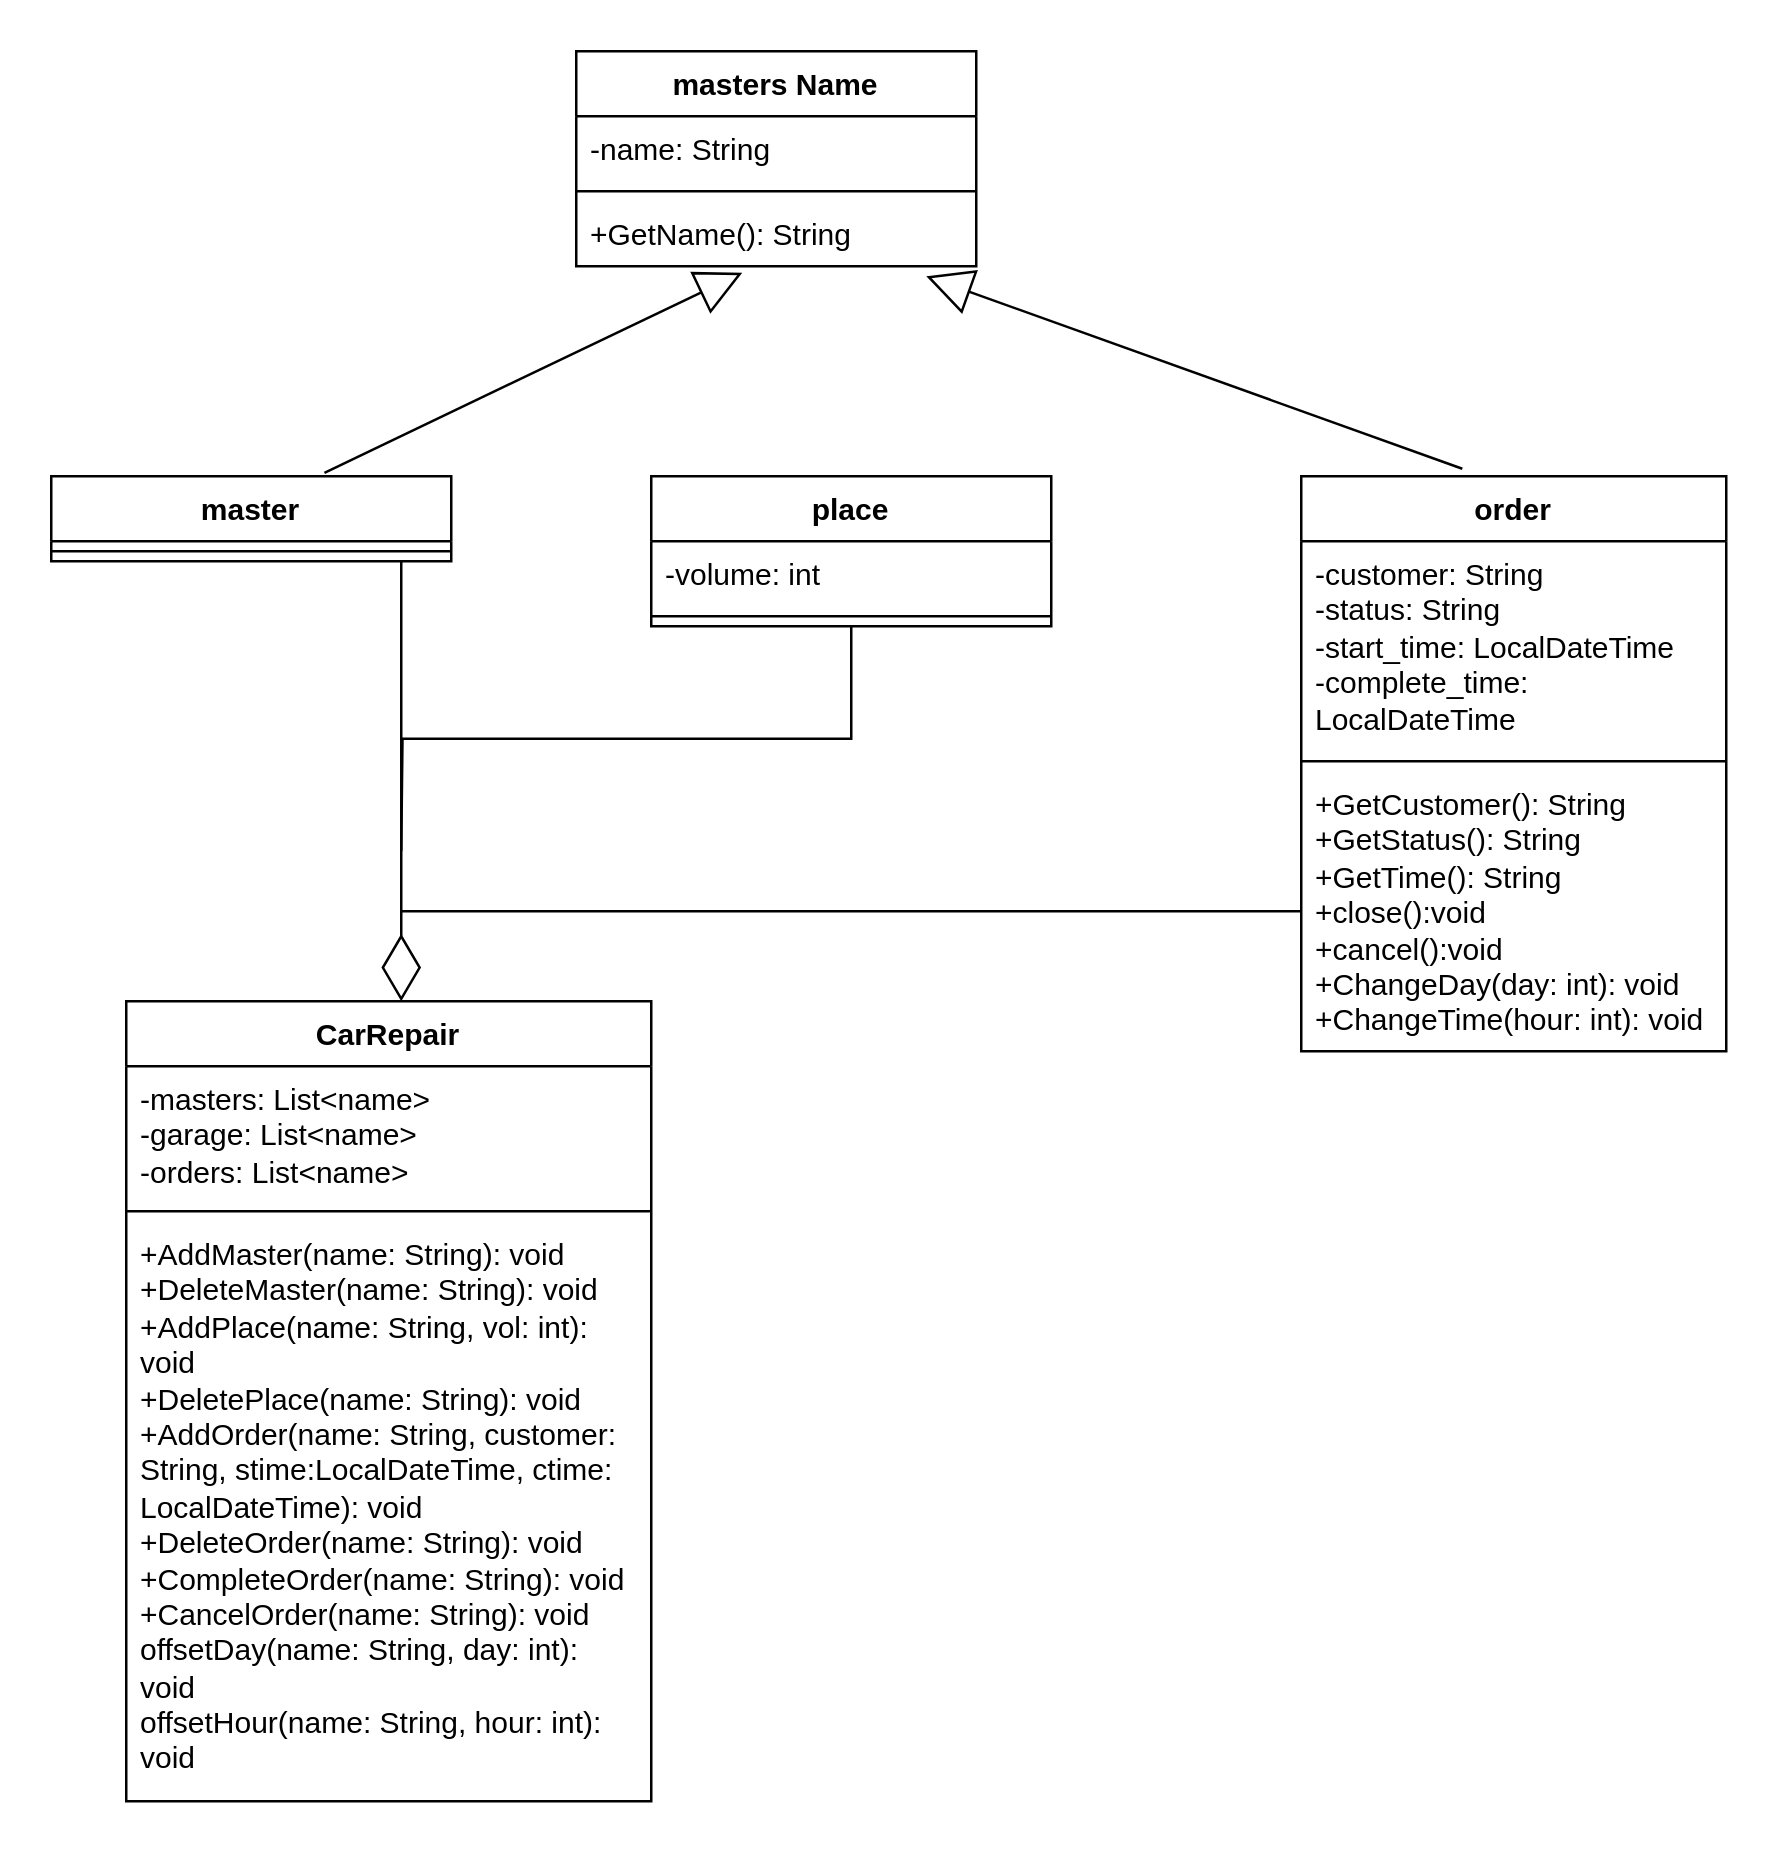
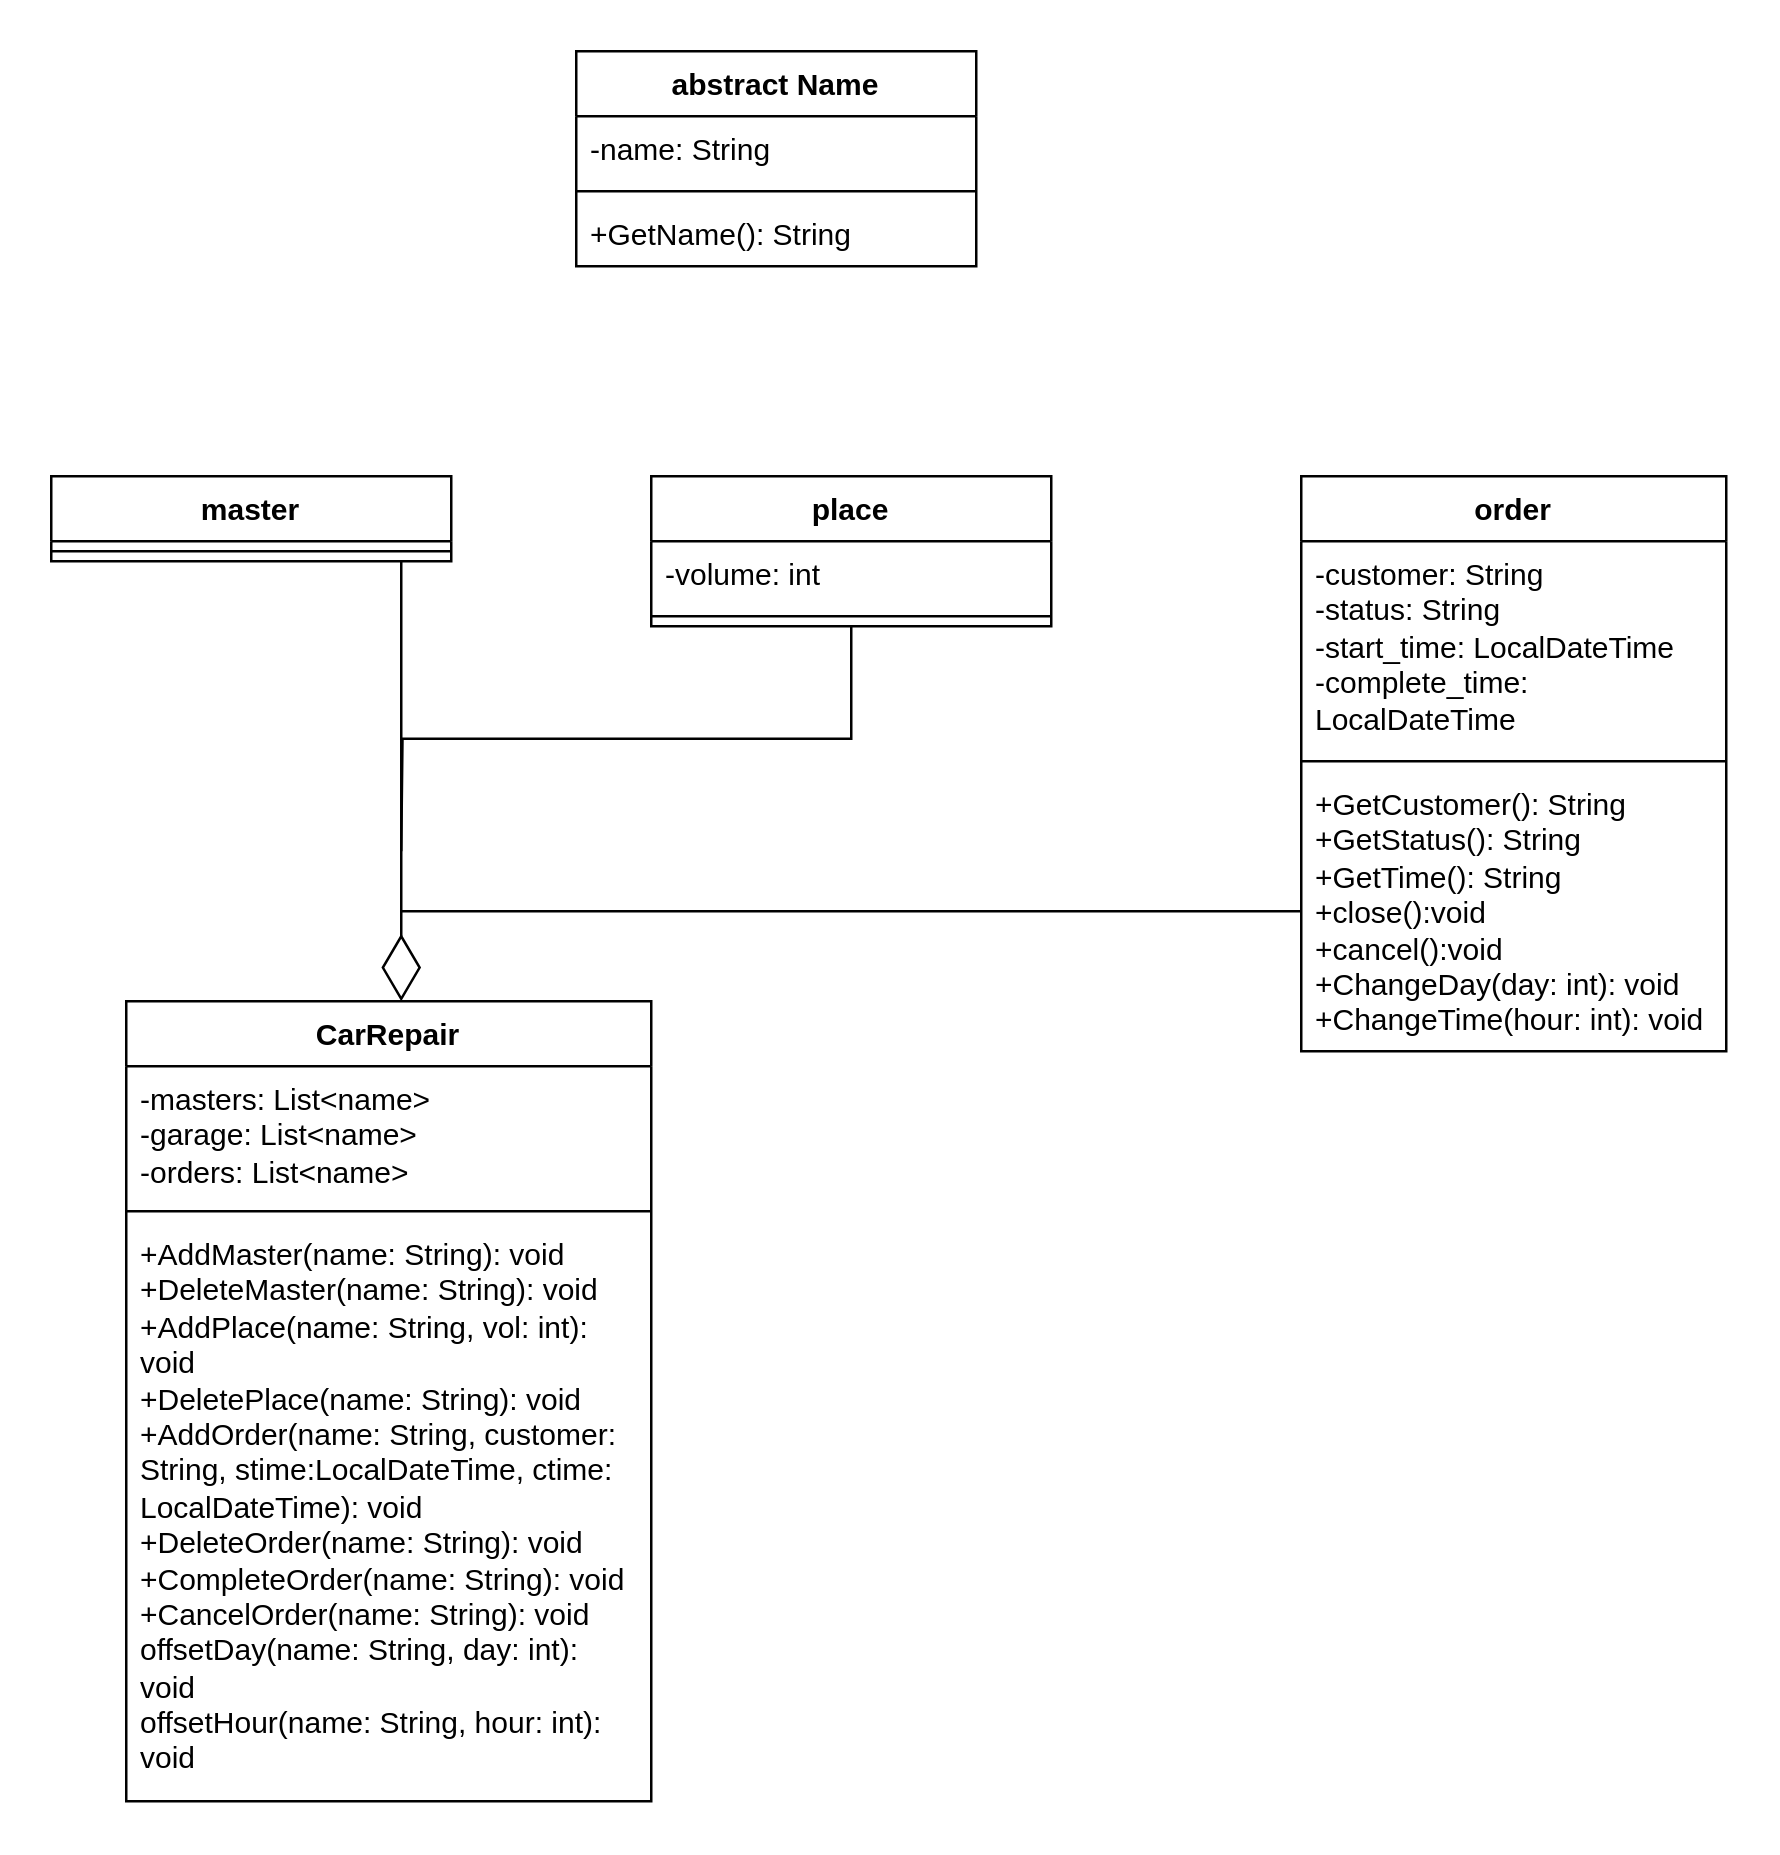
(776, 87) -> (776, 87)
(1216, 380) -> none
(512, 383) -> none
